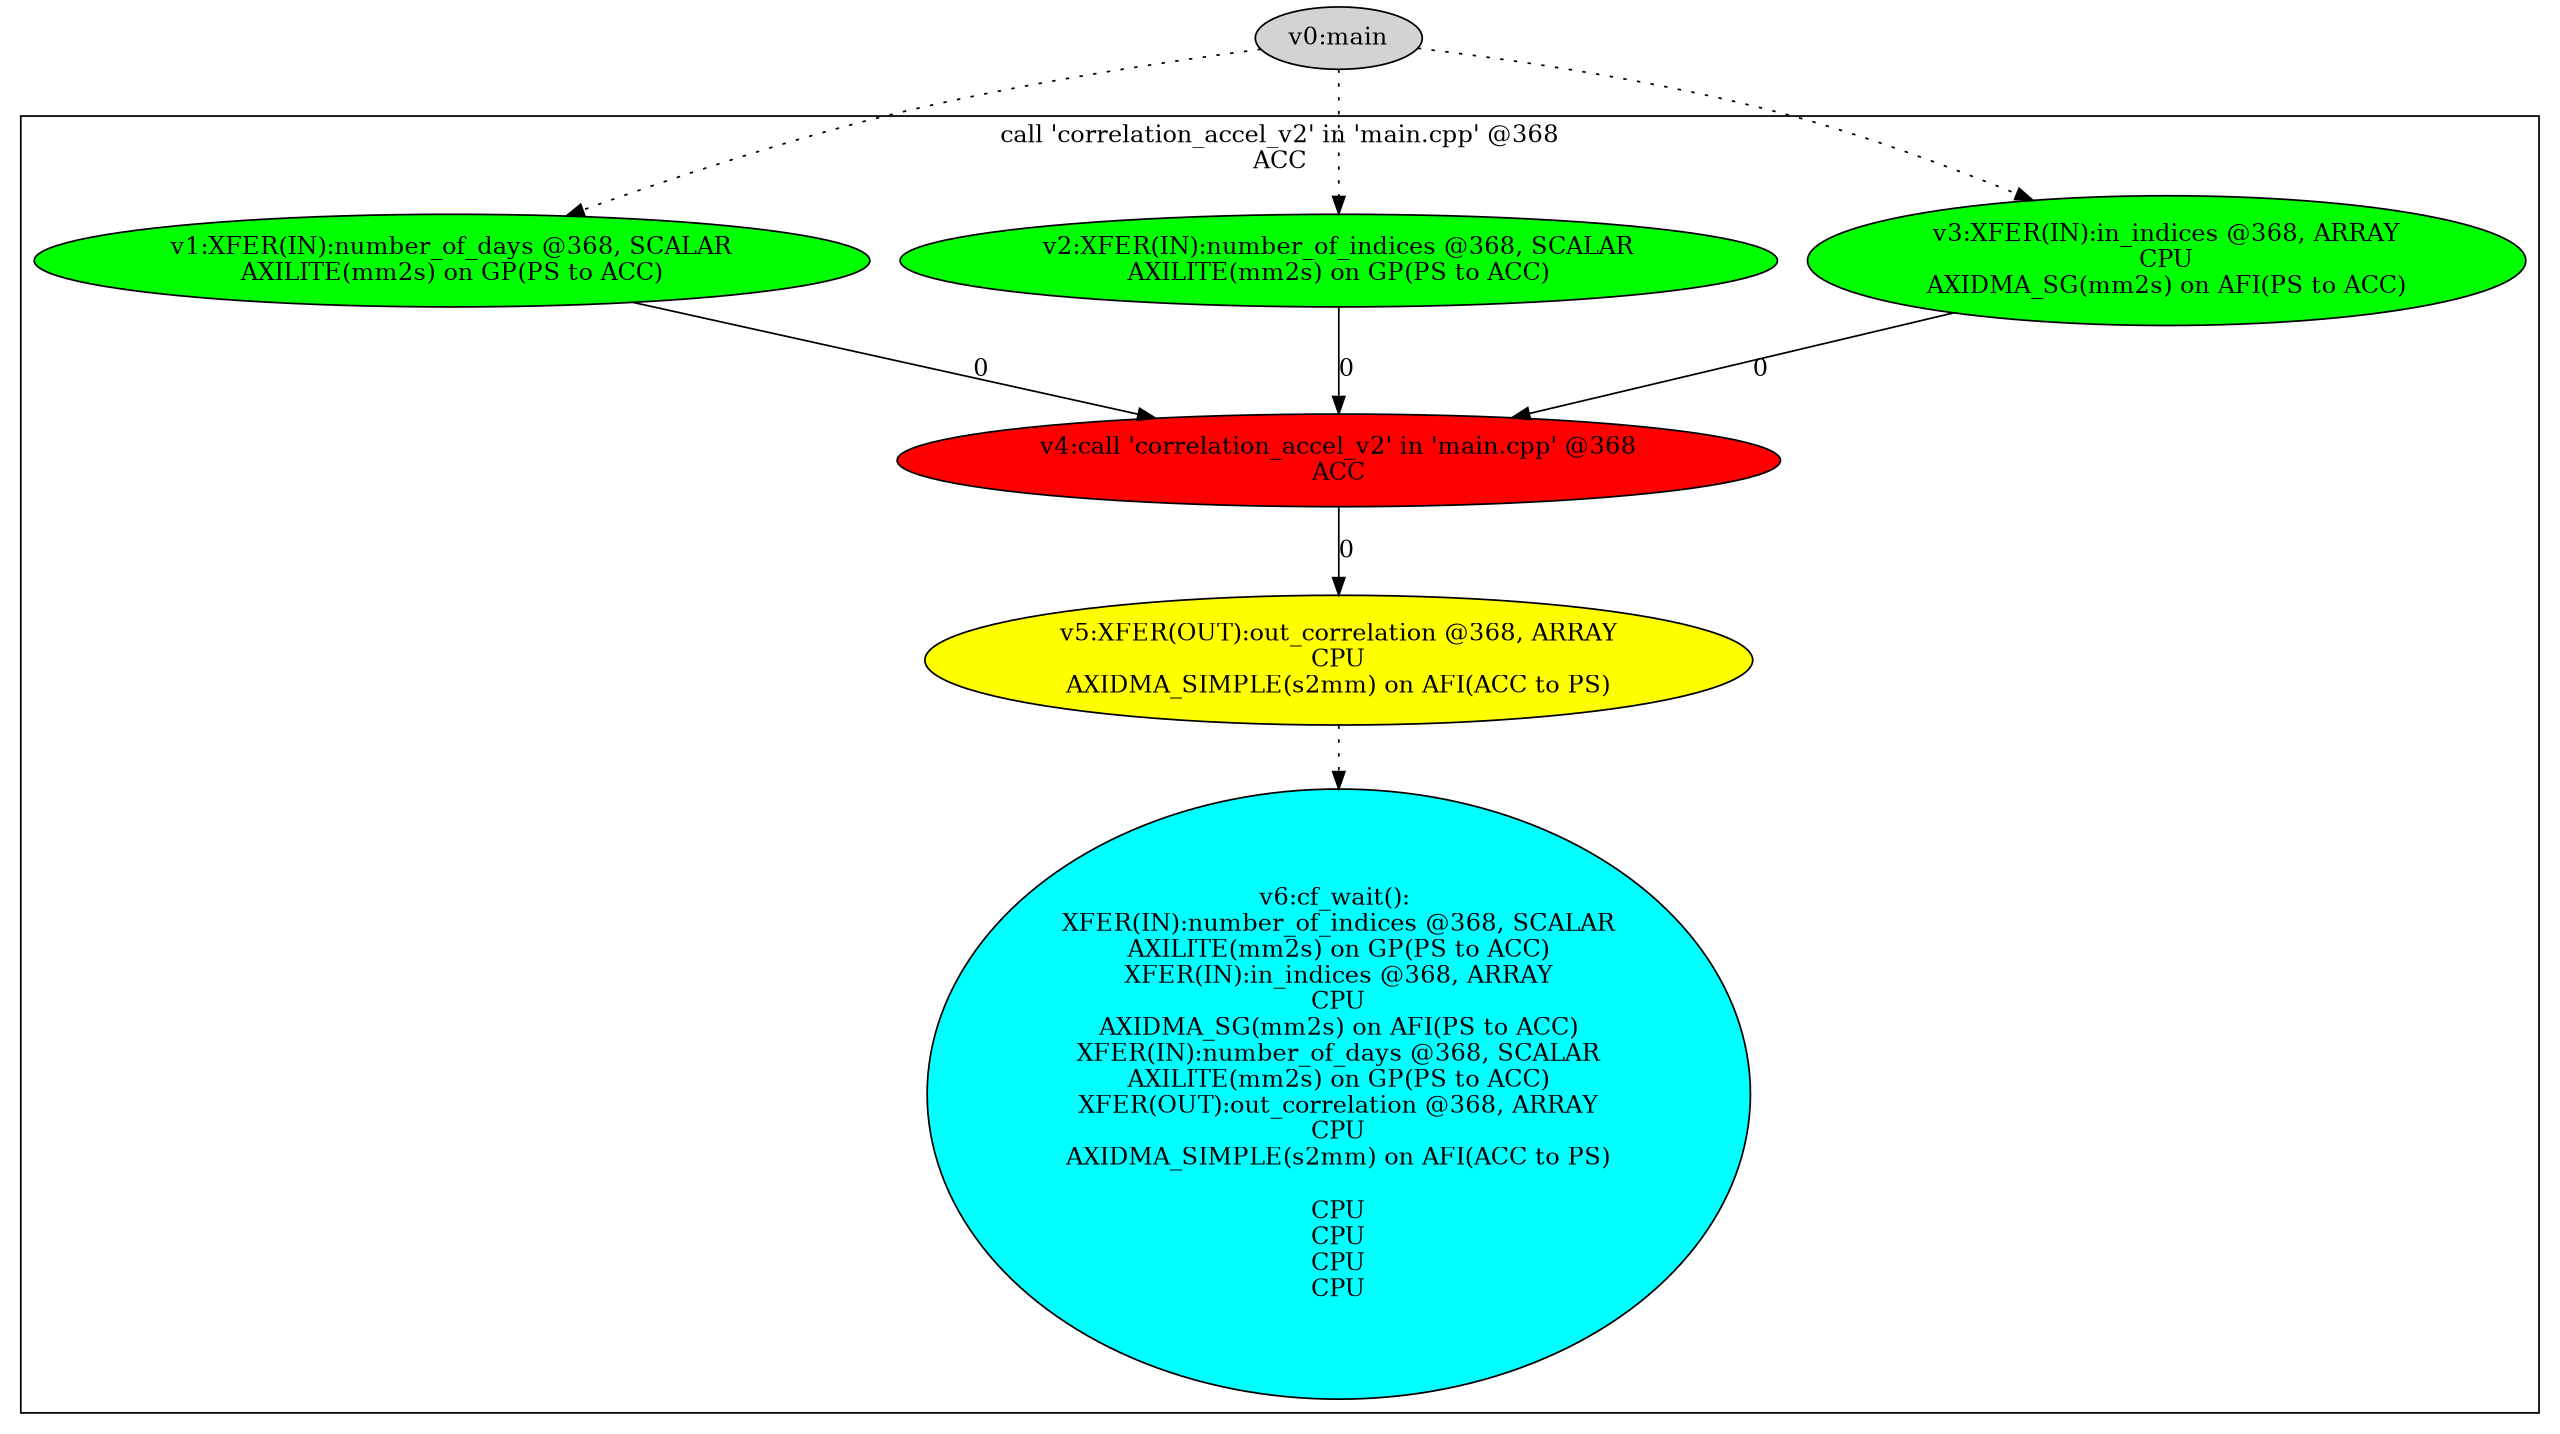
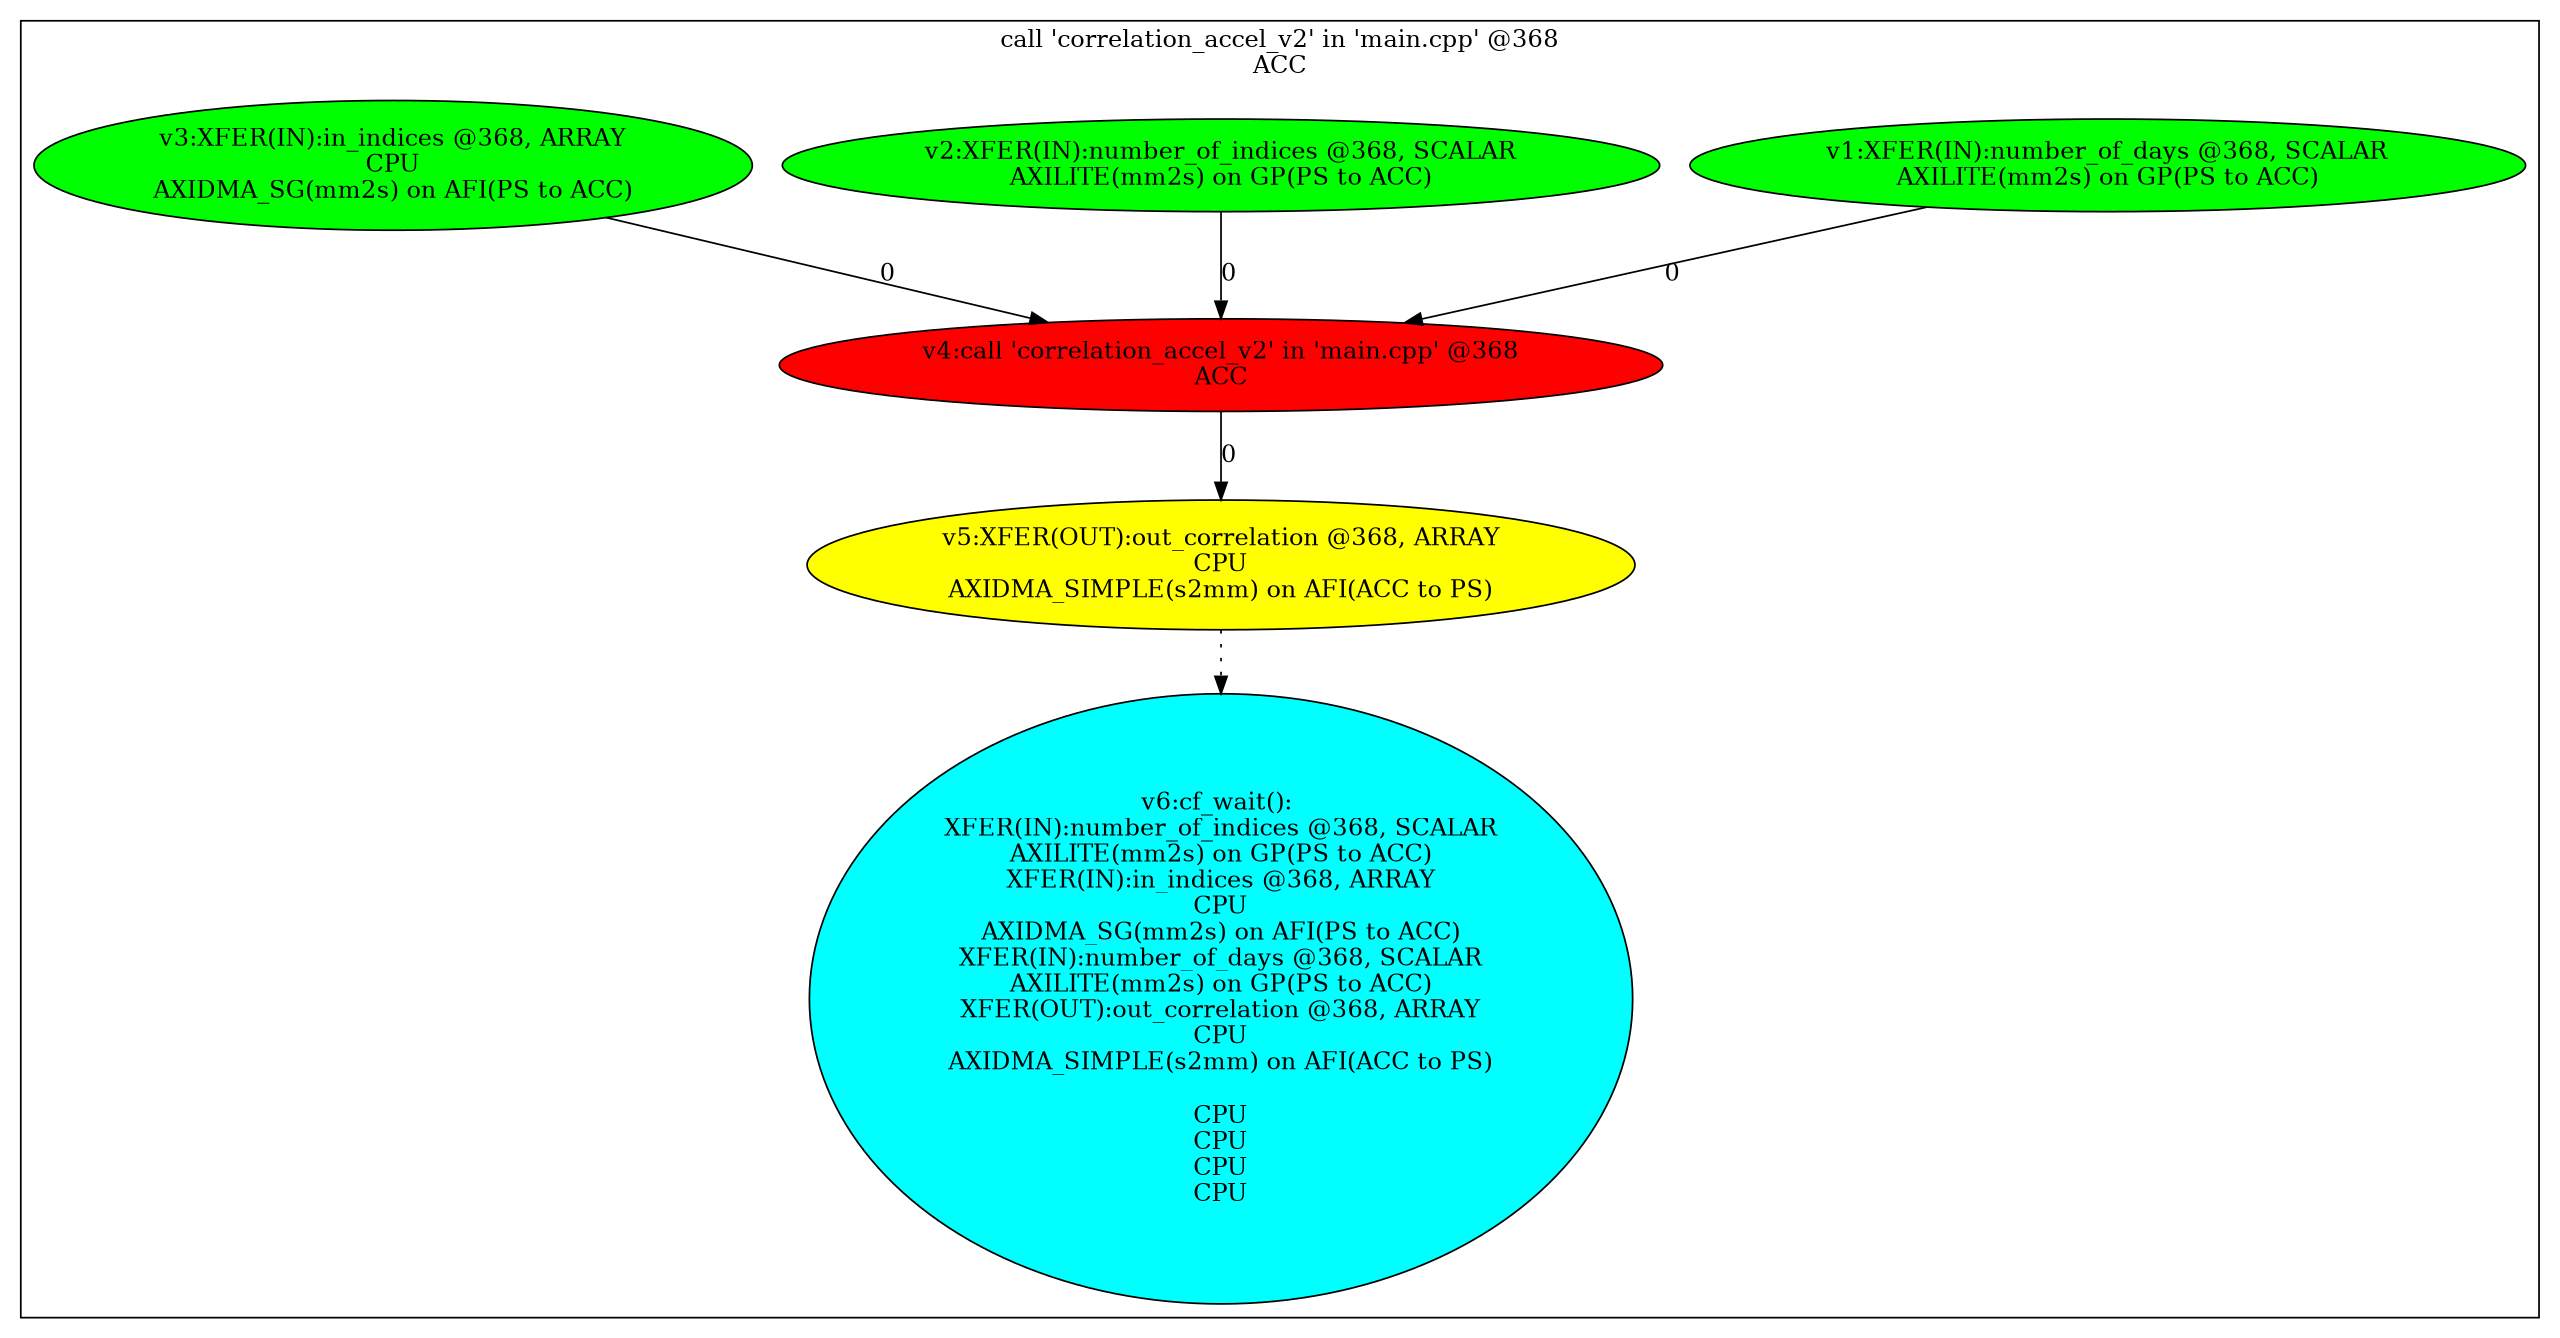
(1339, 38) -> none
